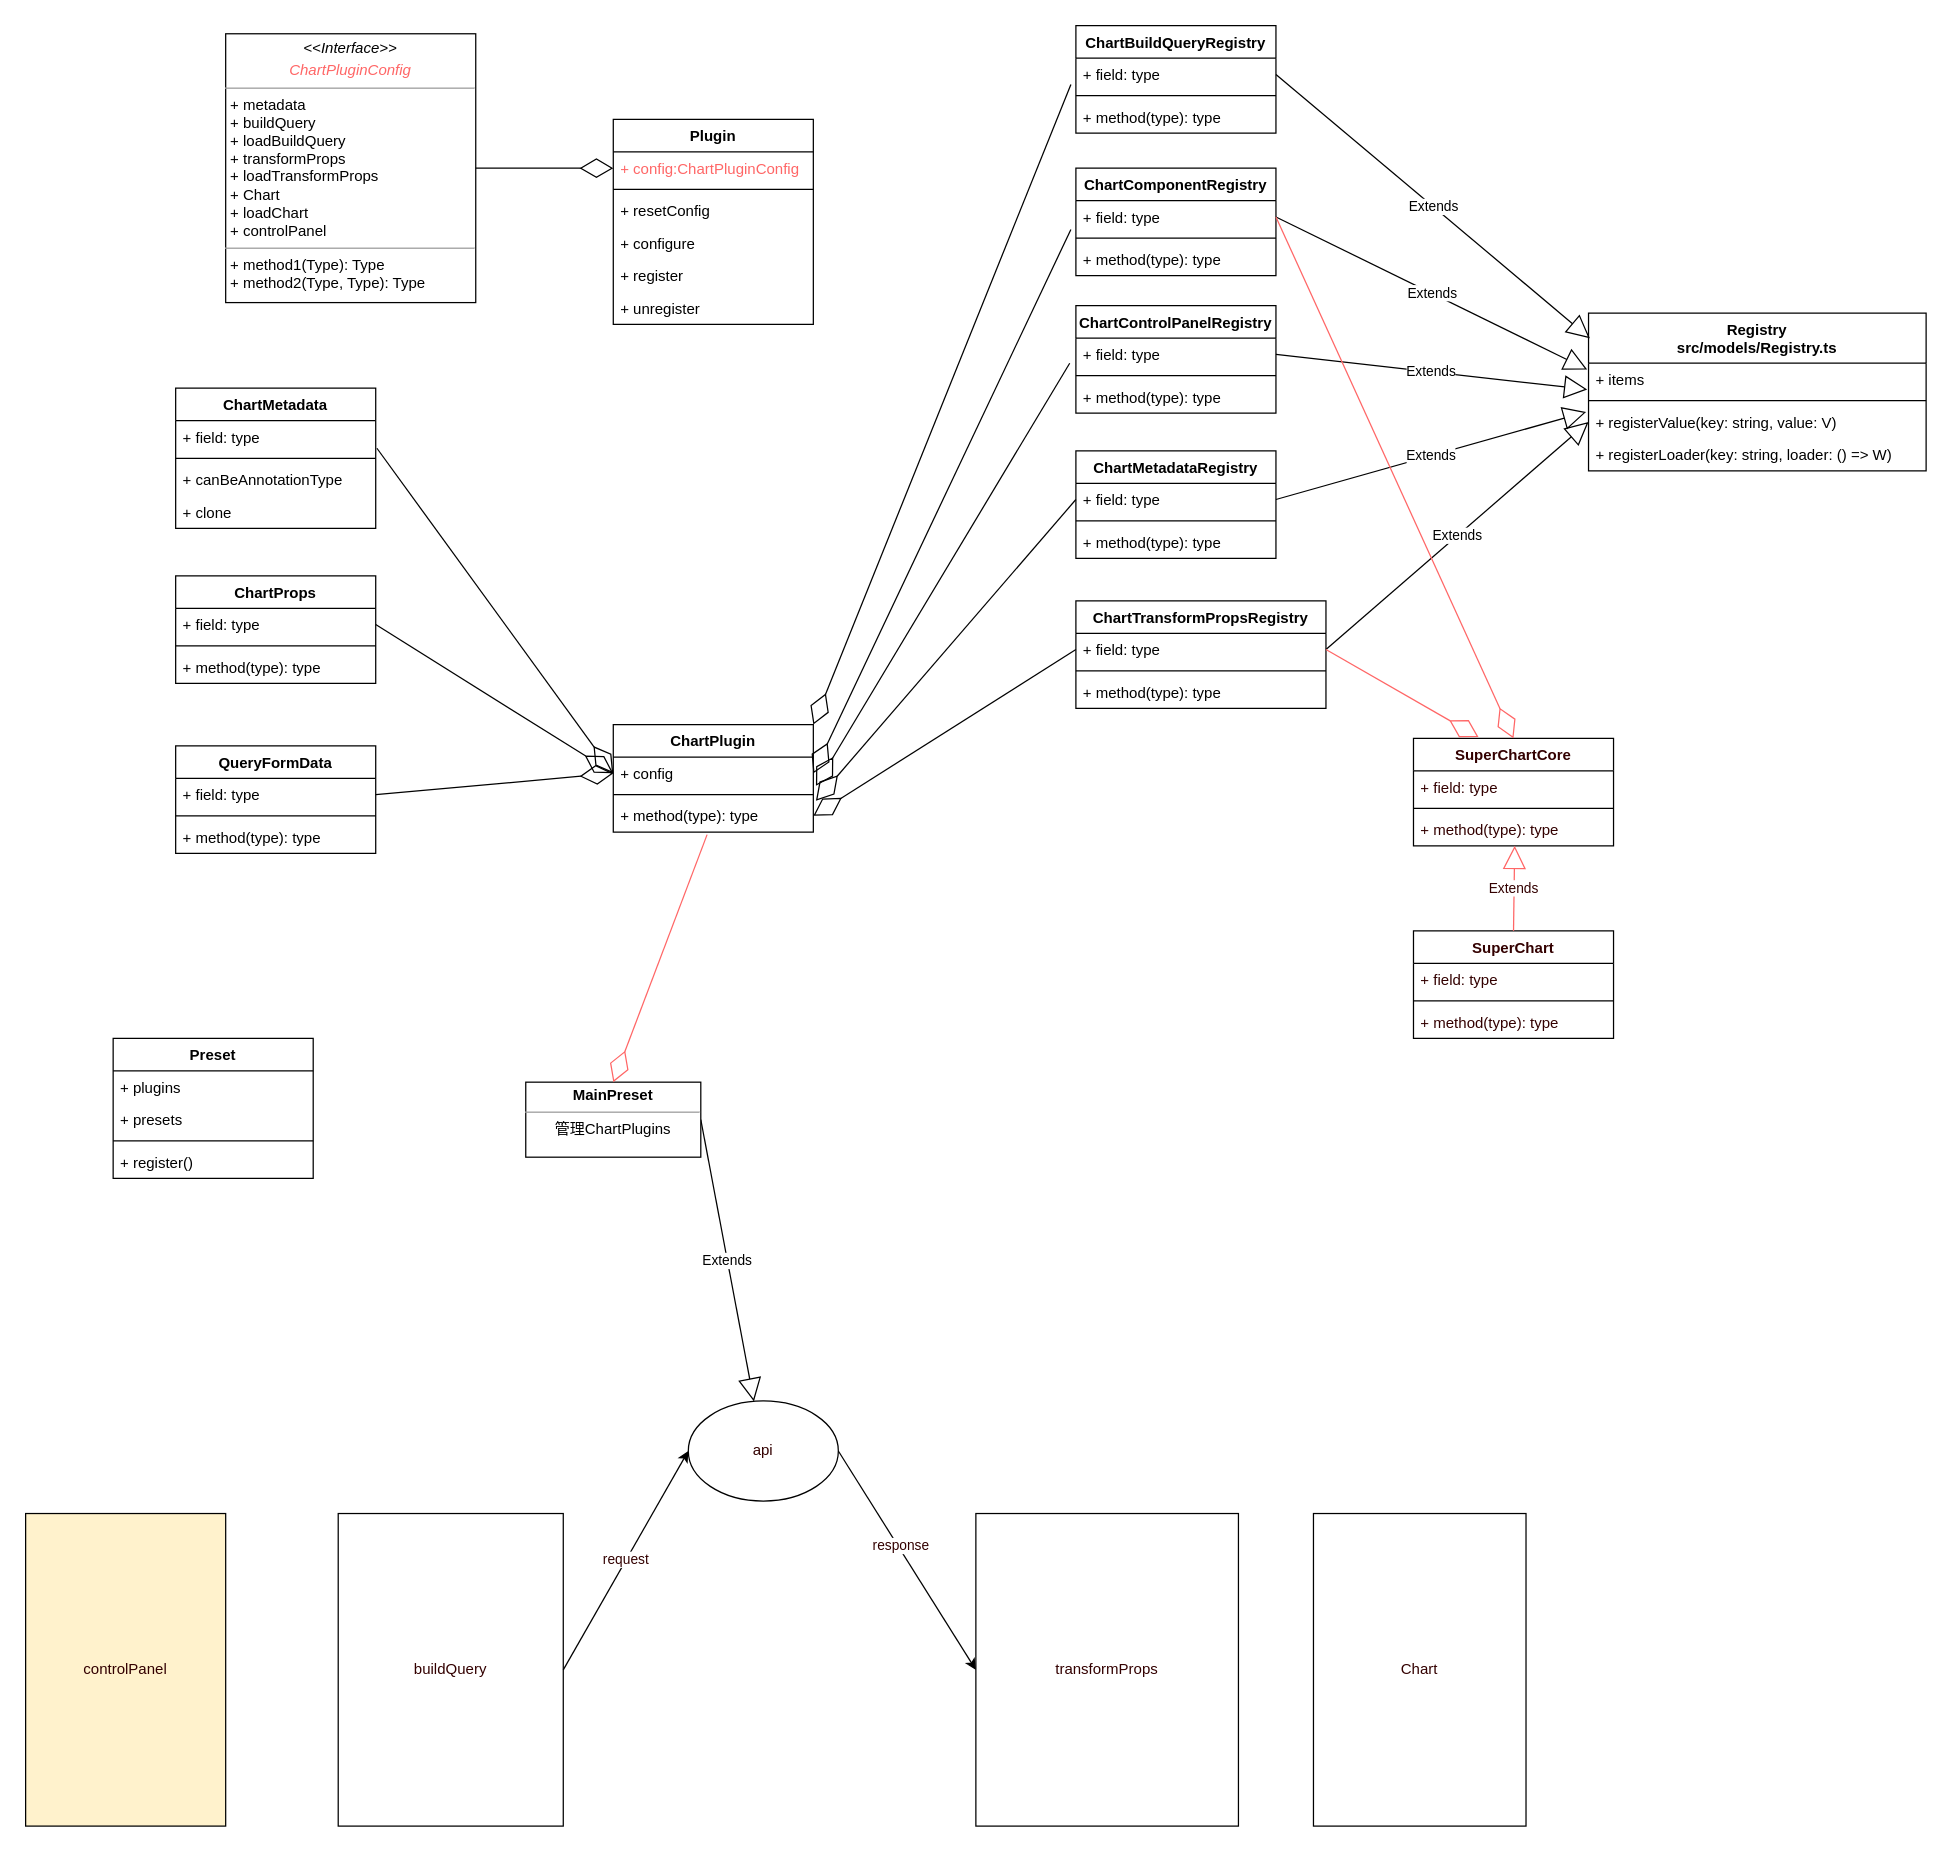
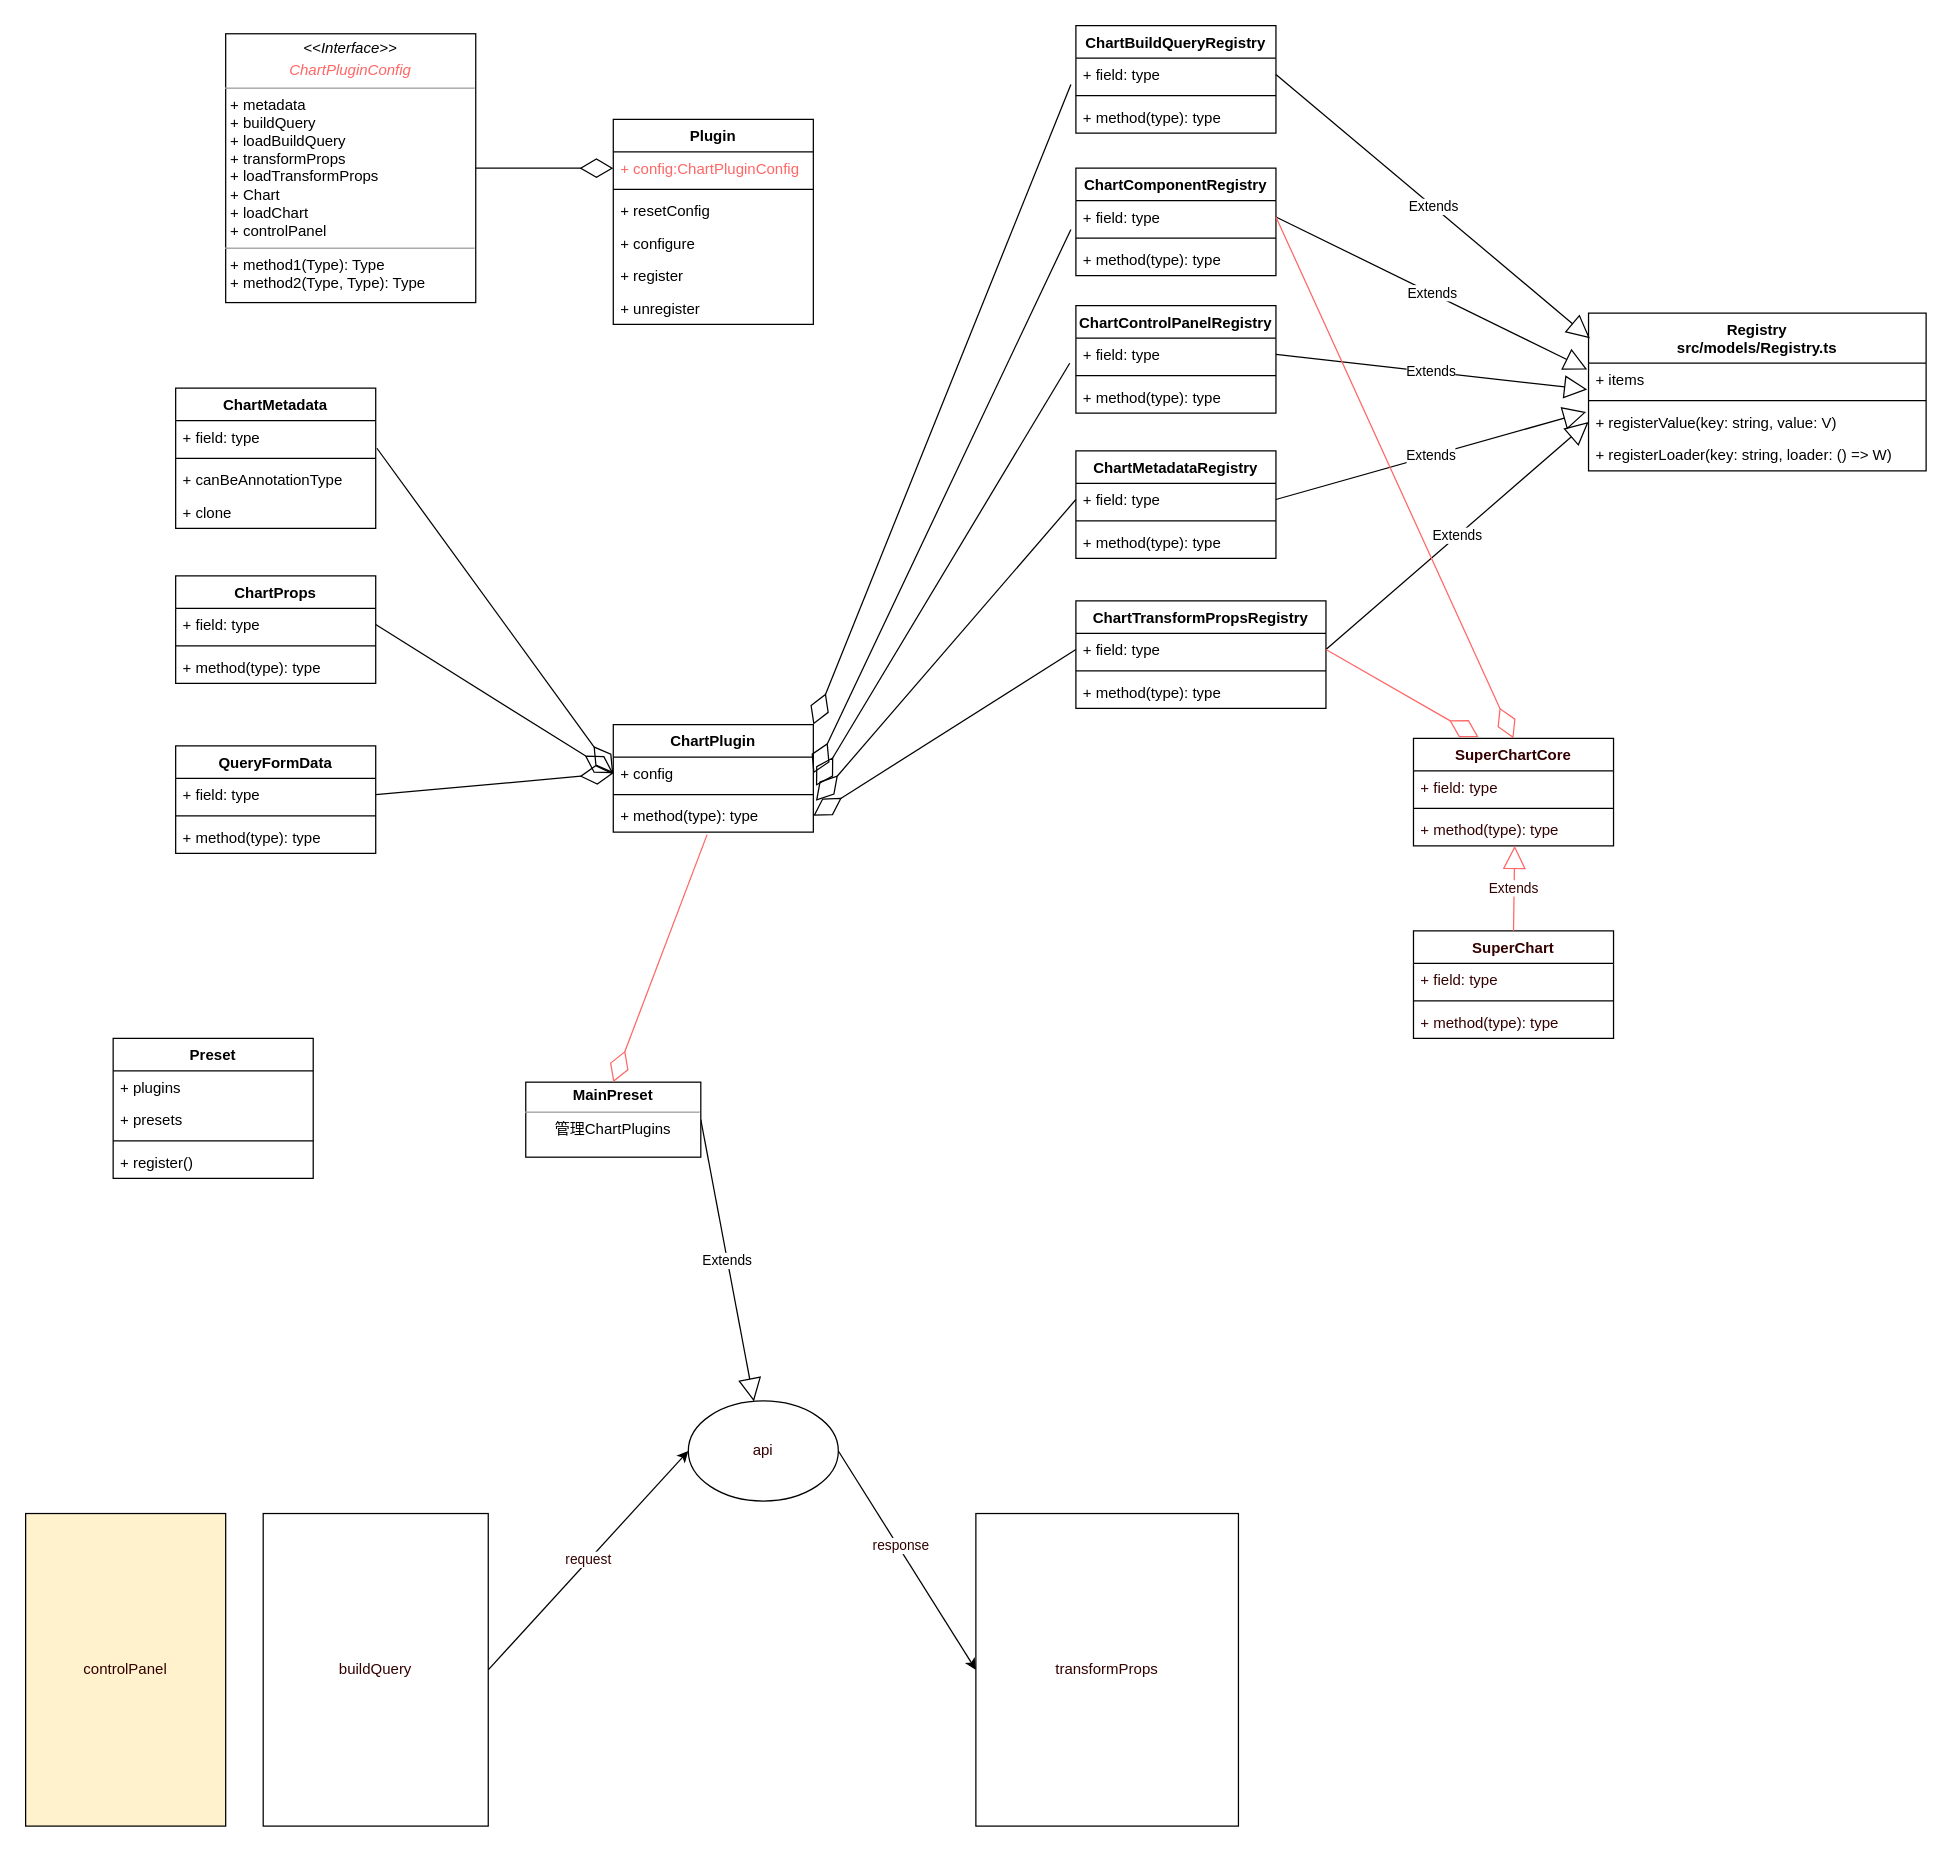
(451, 1669) -> (376, 1669)
(1419, 1669) -> none
